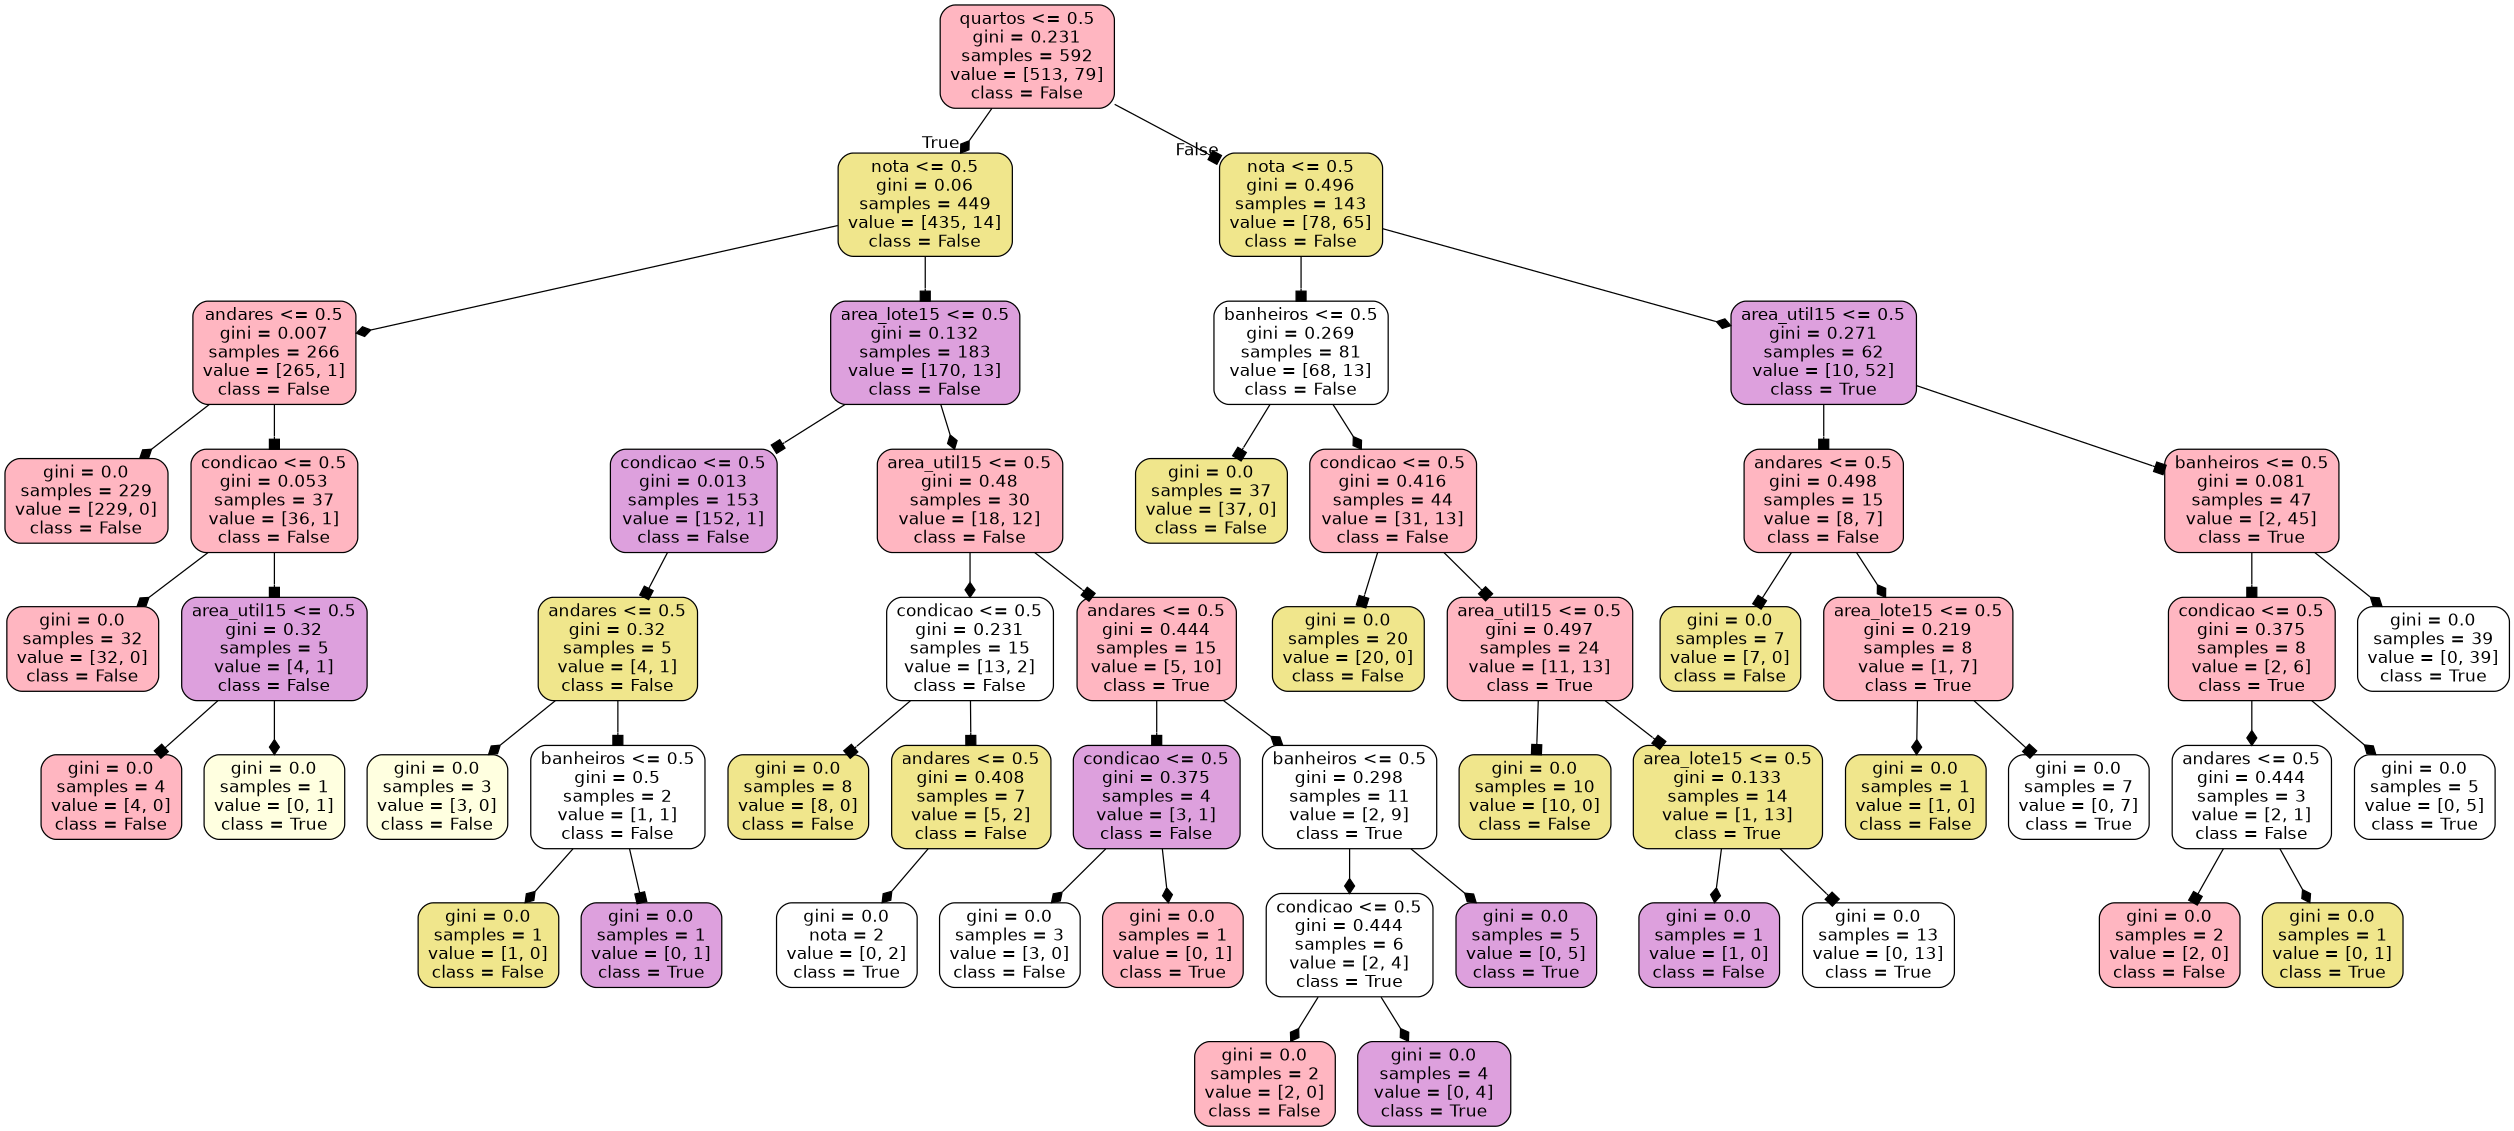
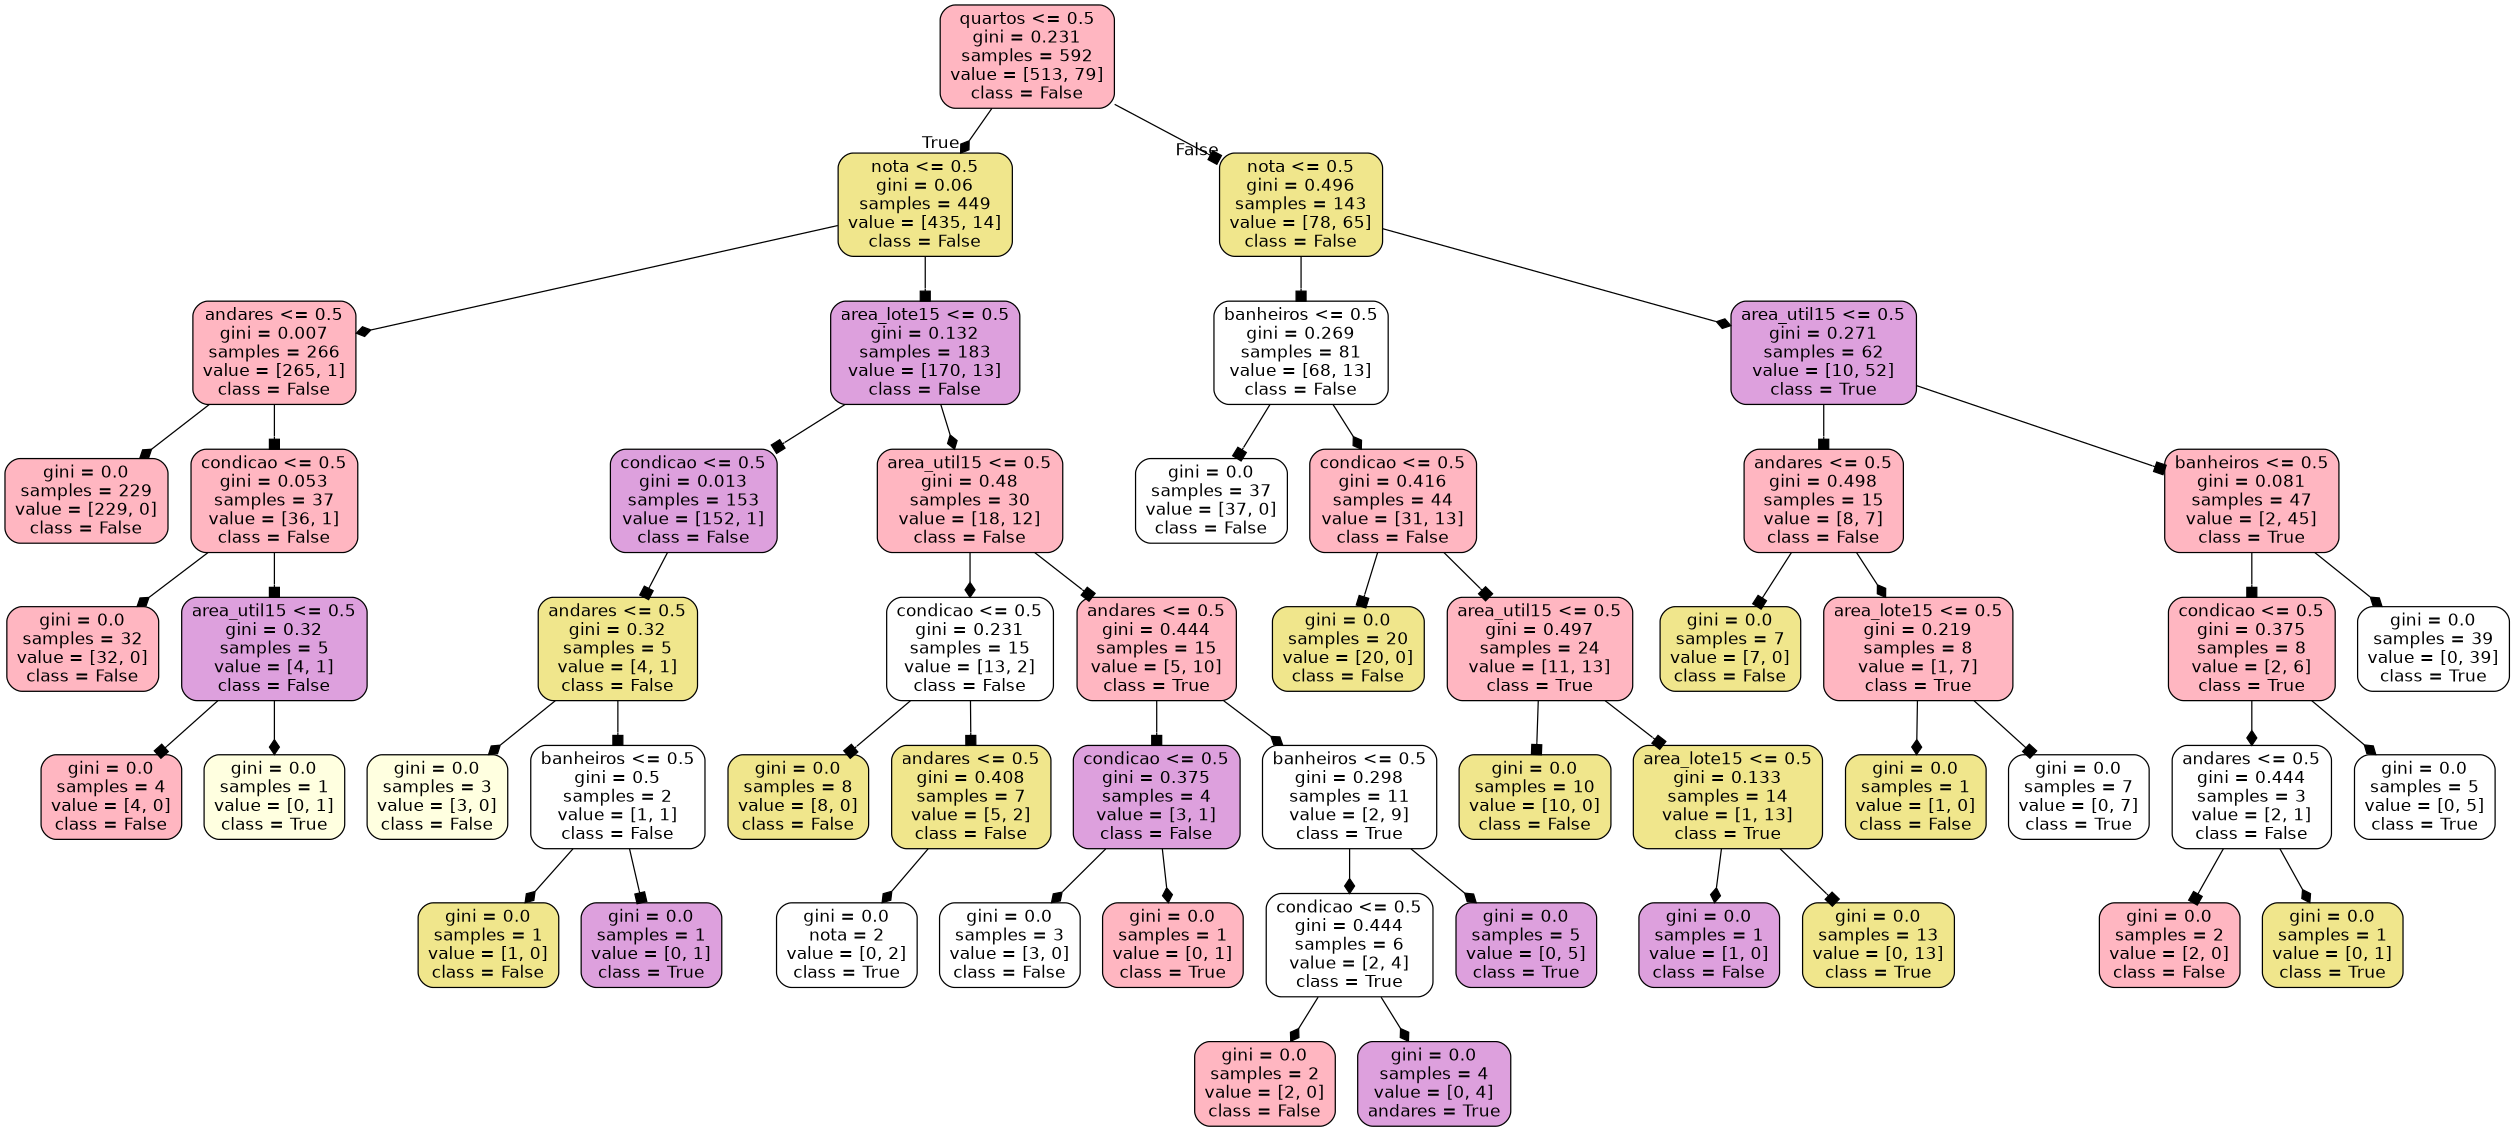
(1211, 501) -> (1211, 501)
(1878, 945) -> (1878, 945)
(1434, 1084) -> (1434, 1084)
